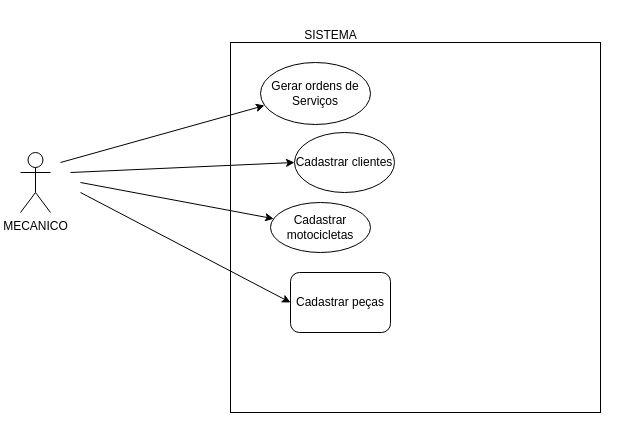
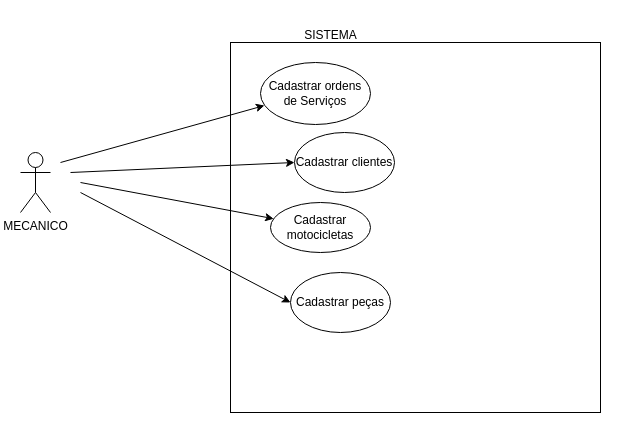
(316, 94) -> (316, 94)
(341, 303) -> (341, 303)
